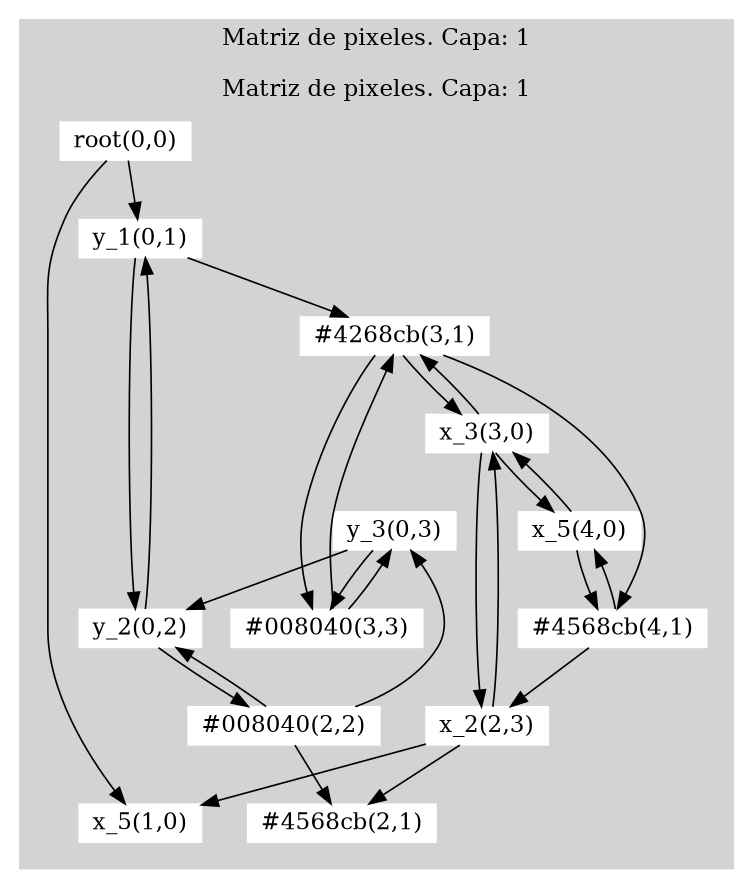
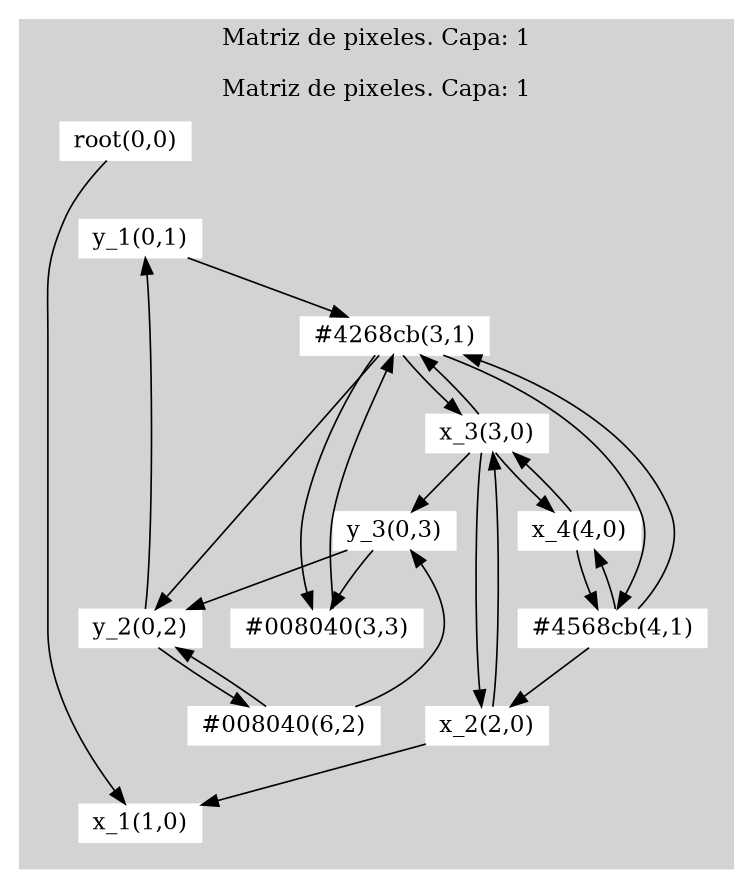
(132, 182) -> none
(129, 425) -> (273, 476)
none -> (631, 453)
(580, 531) -> (580, 531)
(366, 587) -> (447, 476)
(284, 726) -> (284, 726)
(487, 726) -> (487, 726)
(140, 823) -> (140, 823)
(342, 823) -> none
